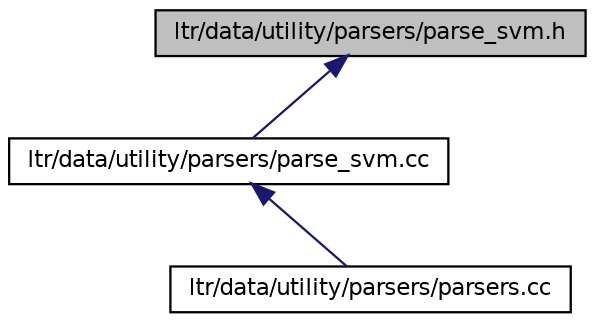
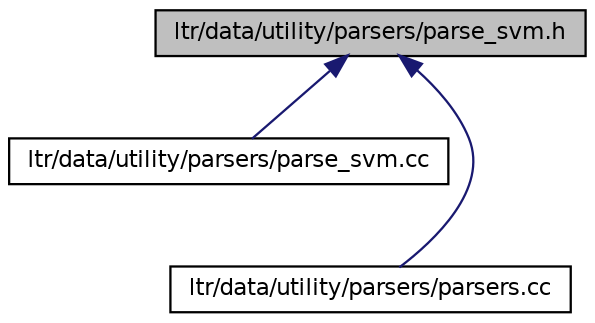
(308, 233) -> (472, 173)
